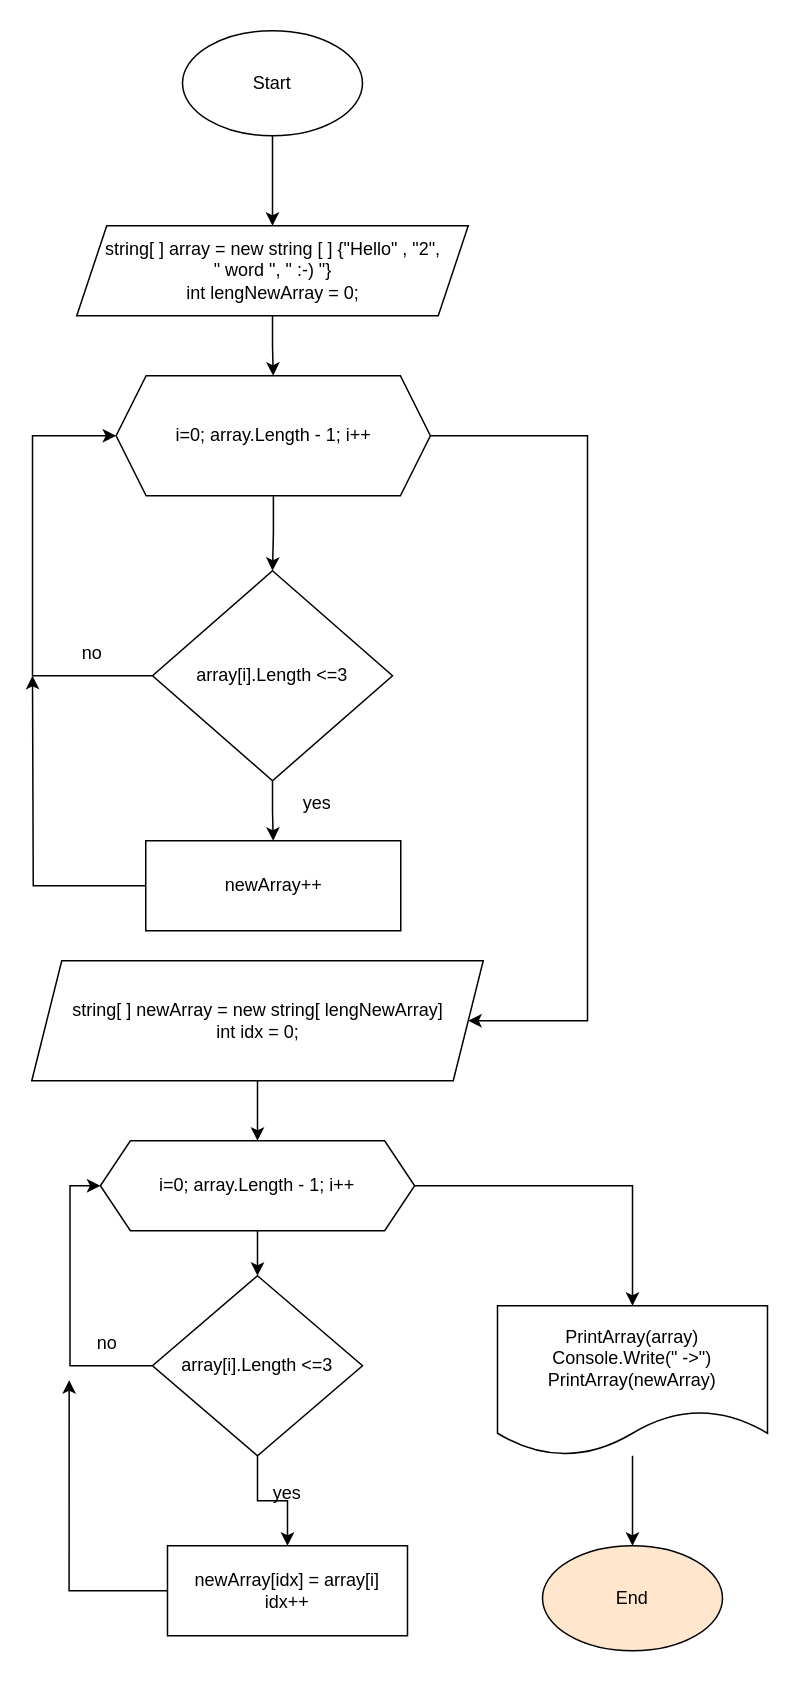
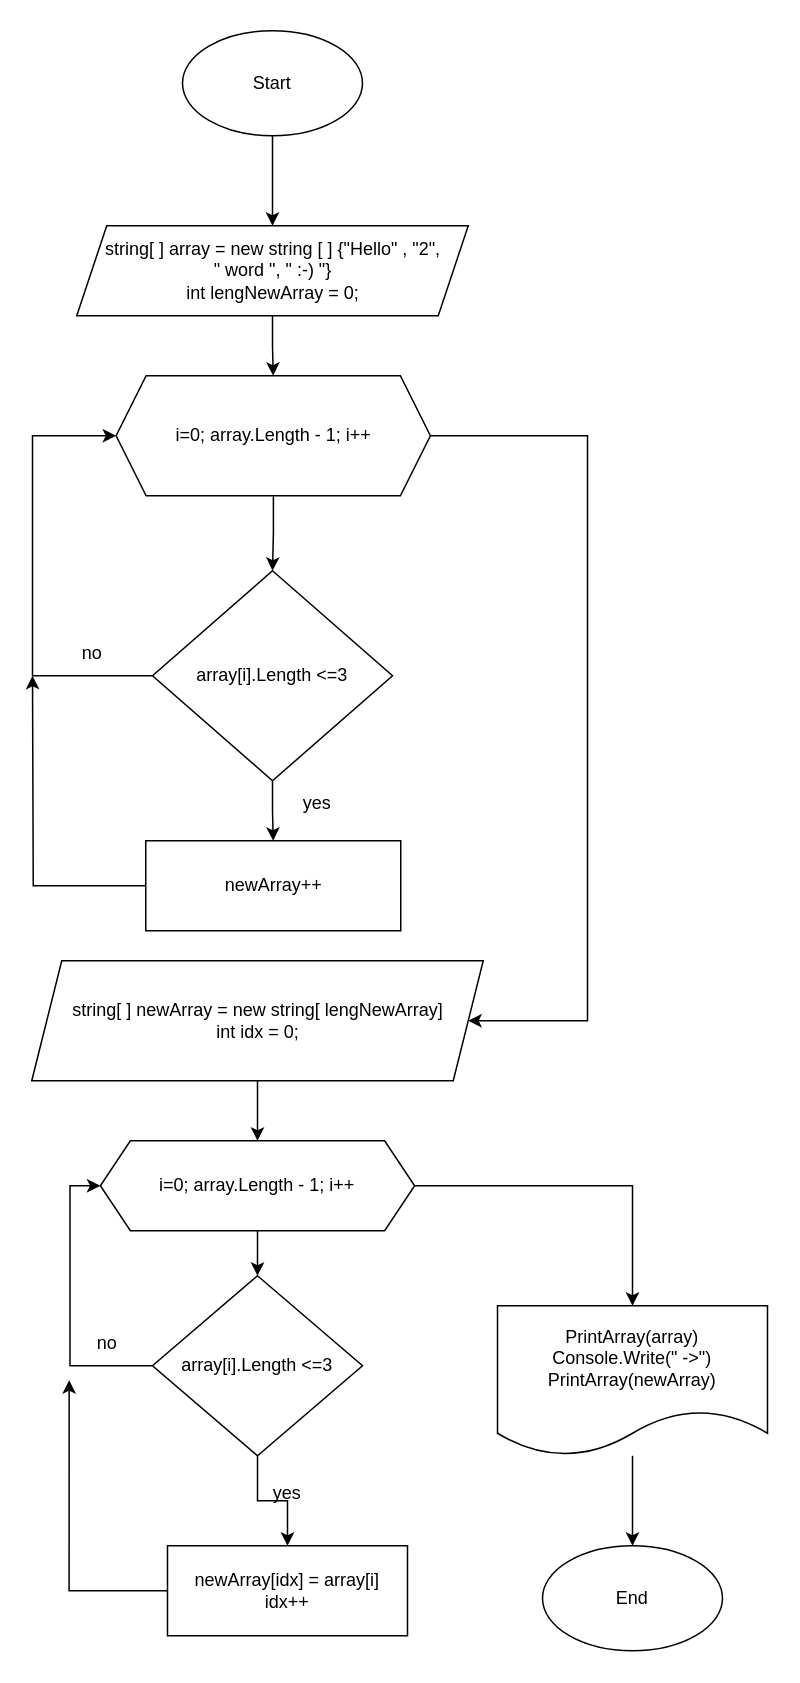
(632, 1598) -> (632, 1598)
